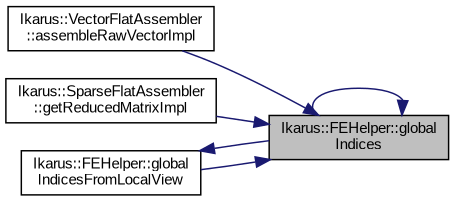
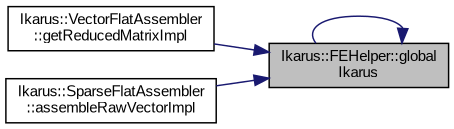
(111, 29) -> (111, 29)
(111, 101) -> (111, 101)
(359, 138) -> (359, 65)
(111, 173) -> none
